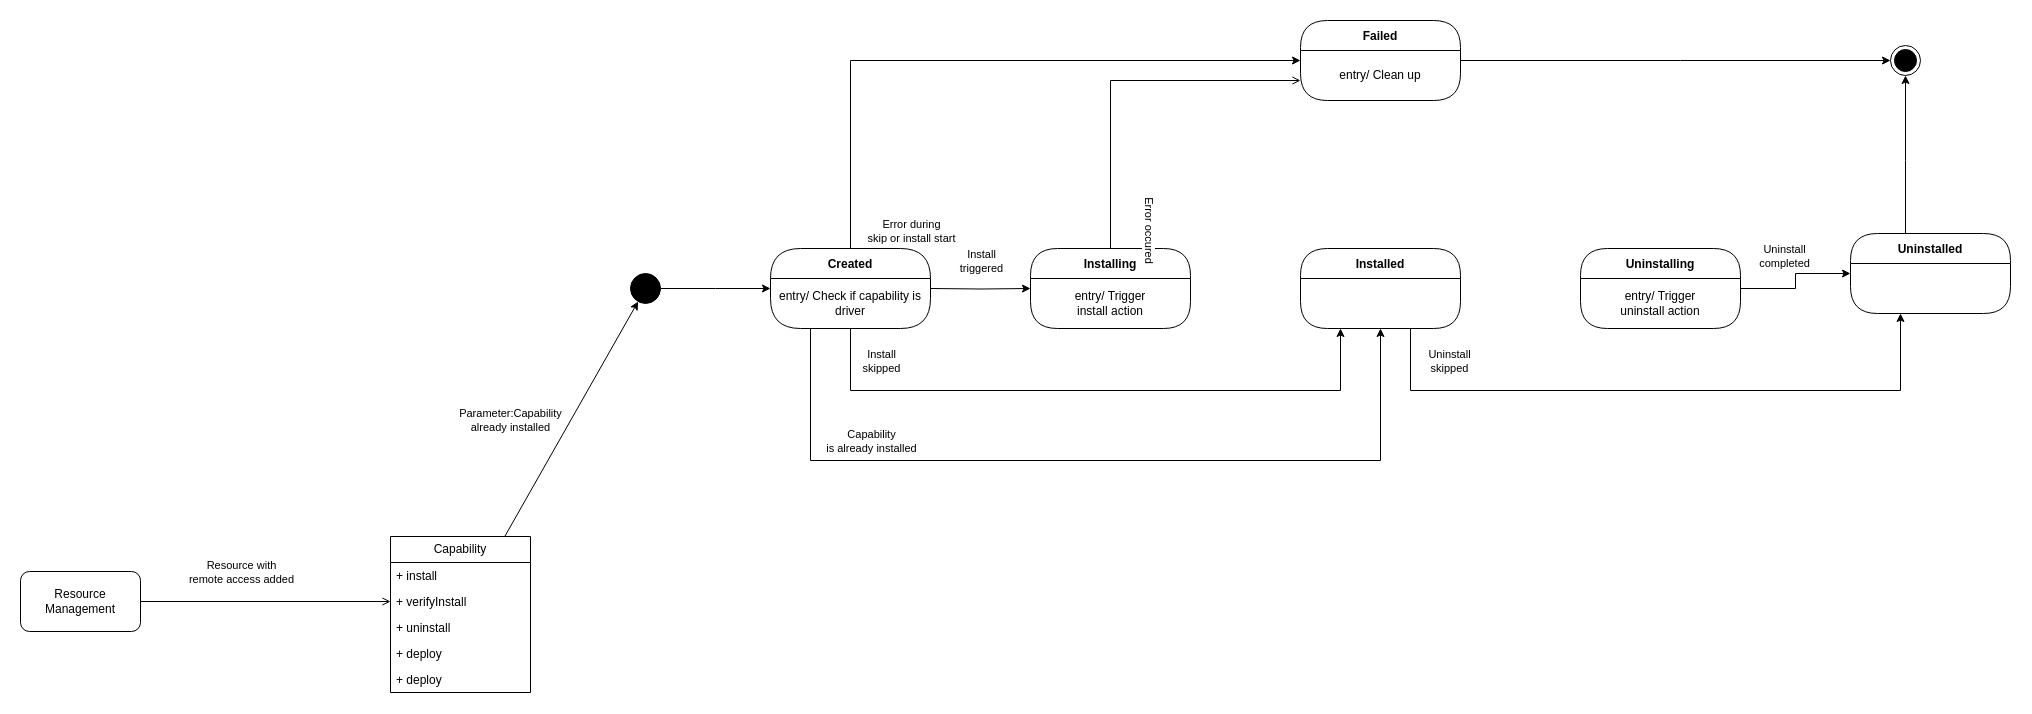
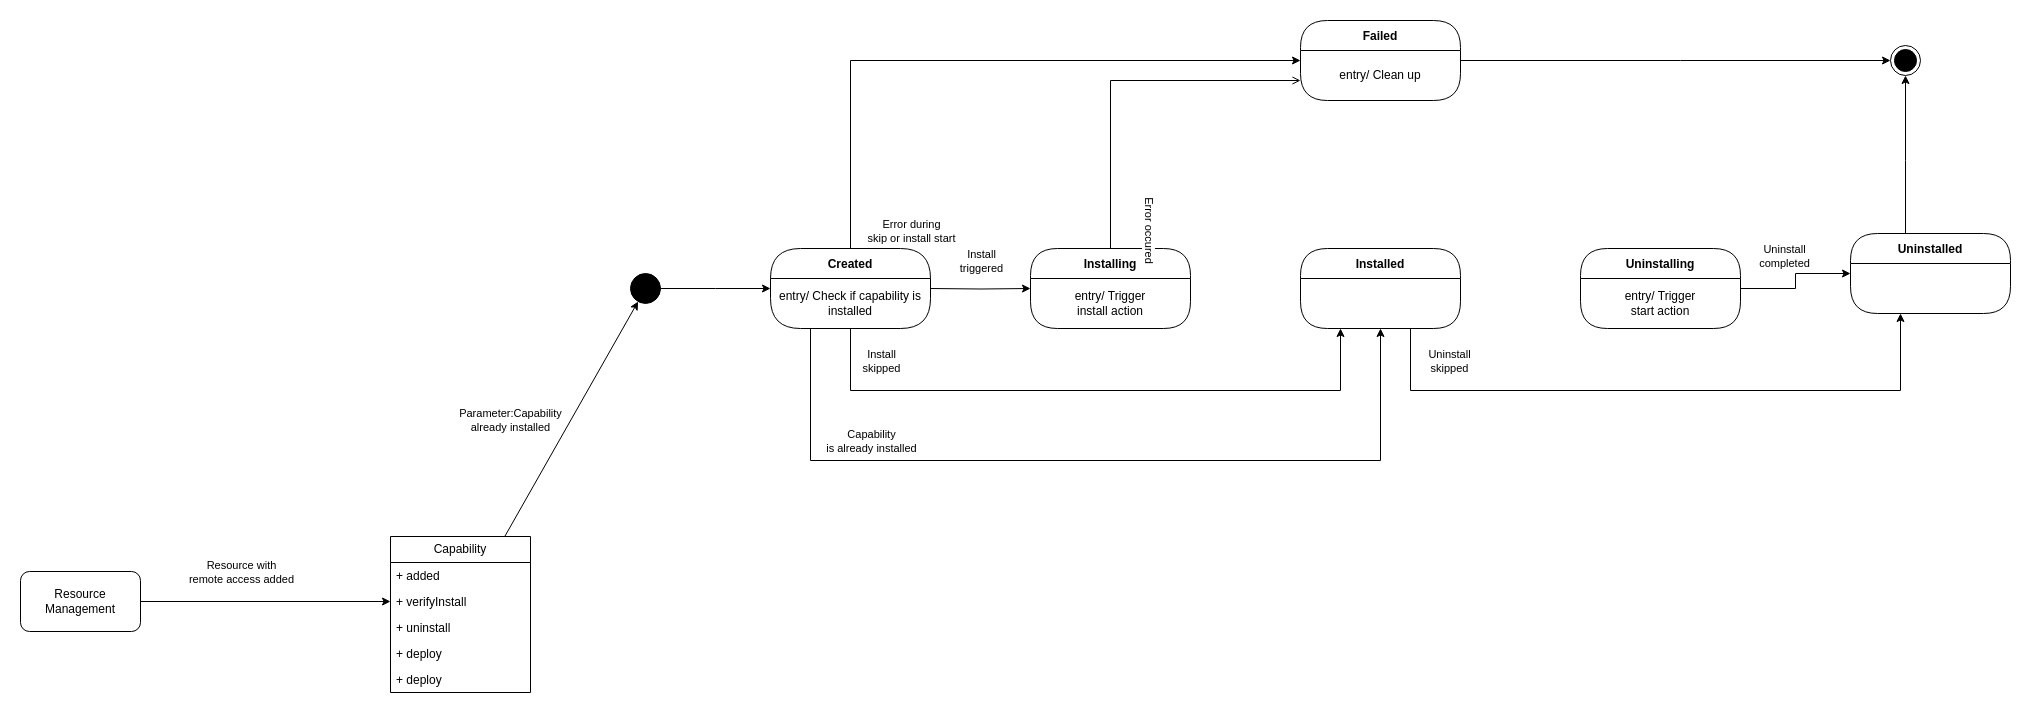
(851, 304) -> (851, 304)
(1661, 304) -> (1661, 304)
(421, 577) -> (418, 577)
(383, 602) -> (382, 602)
